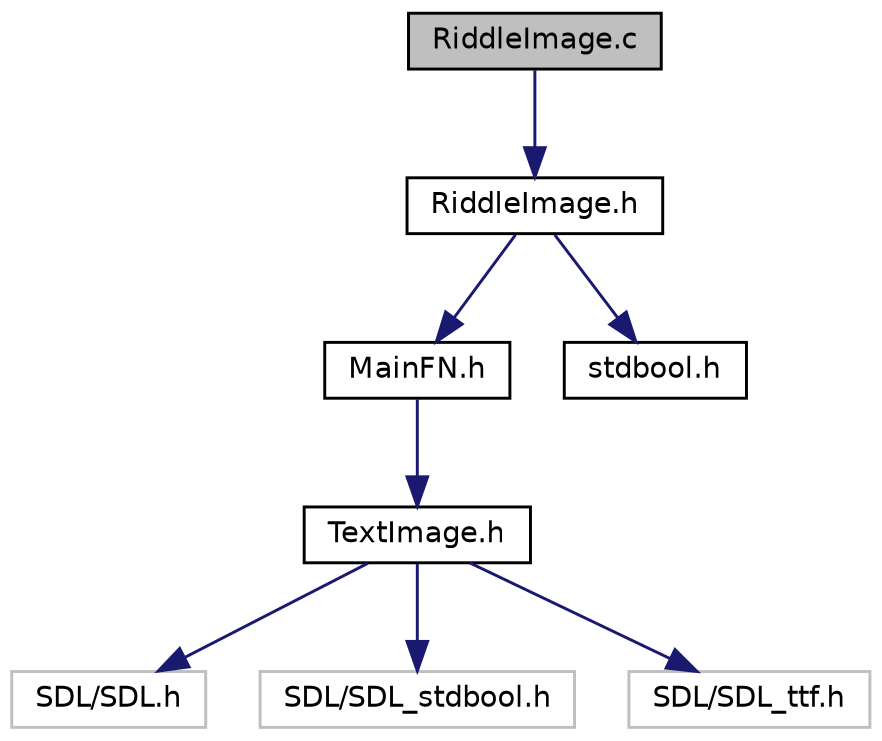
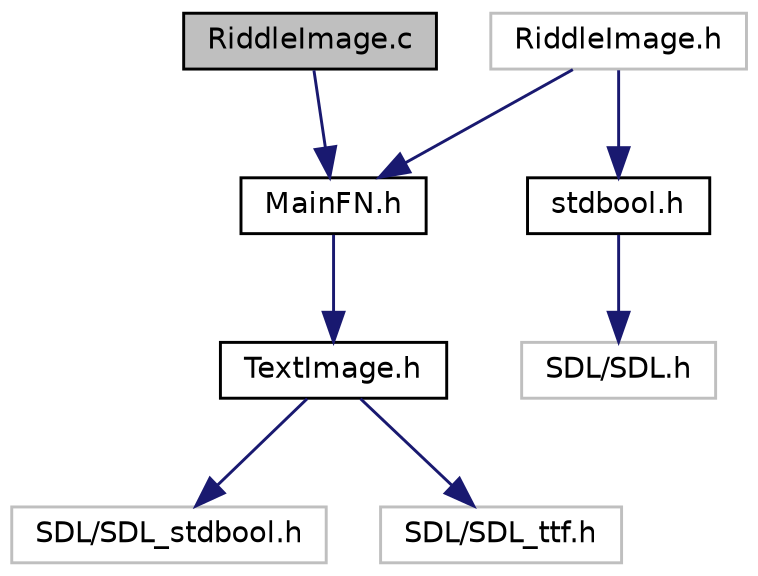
(535, 109) -> (320, 109)
(535, 206) -> (619, 41)
(276, 610) -> (619, 273)
